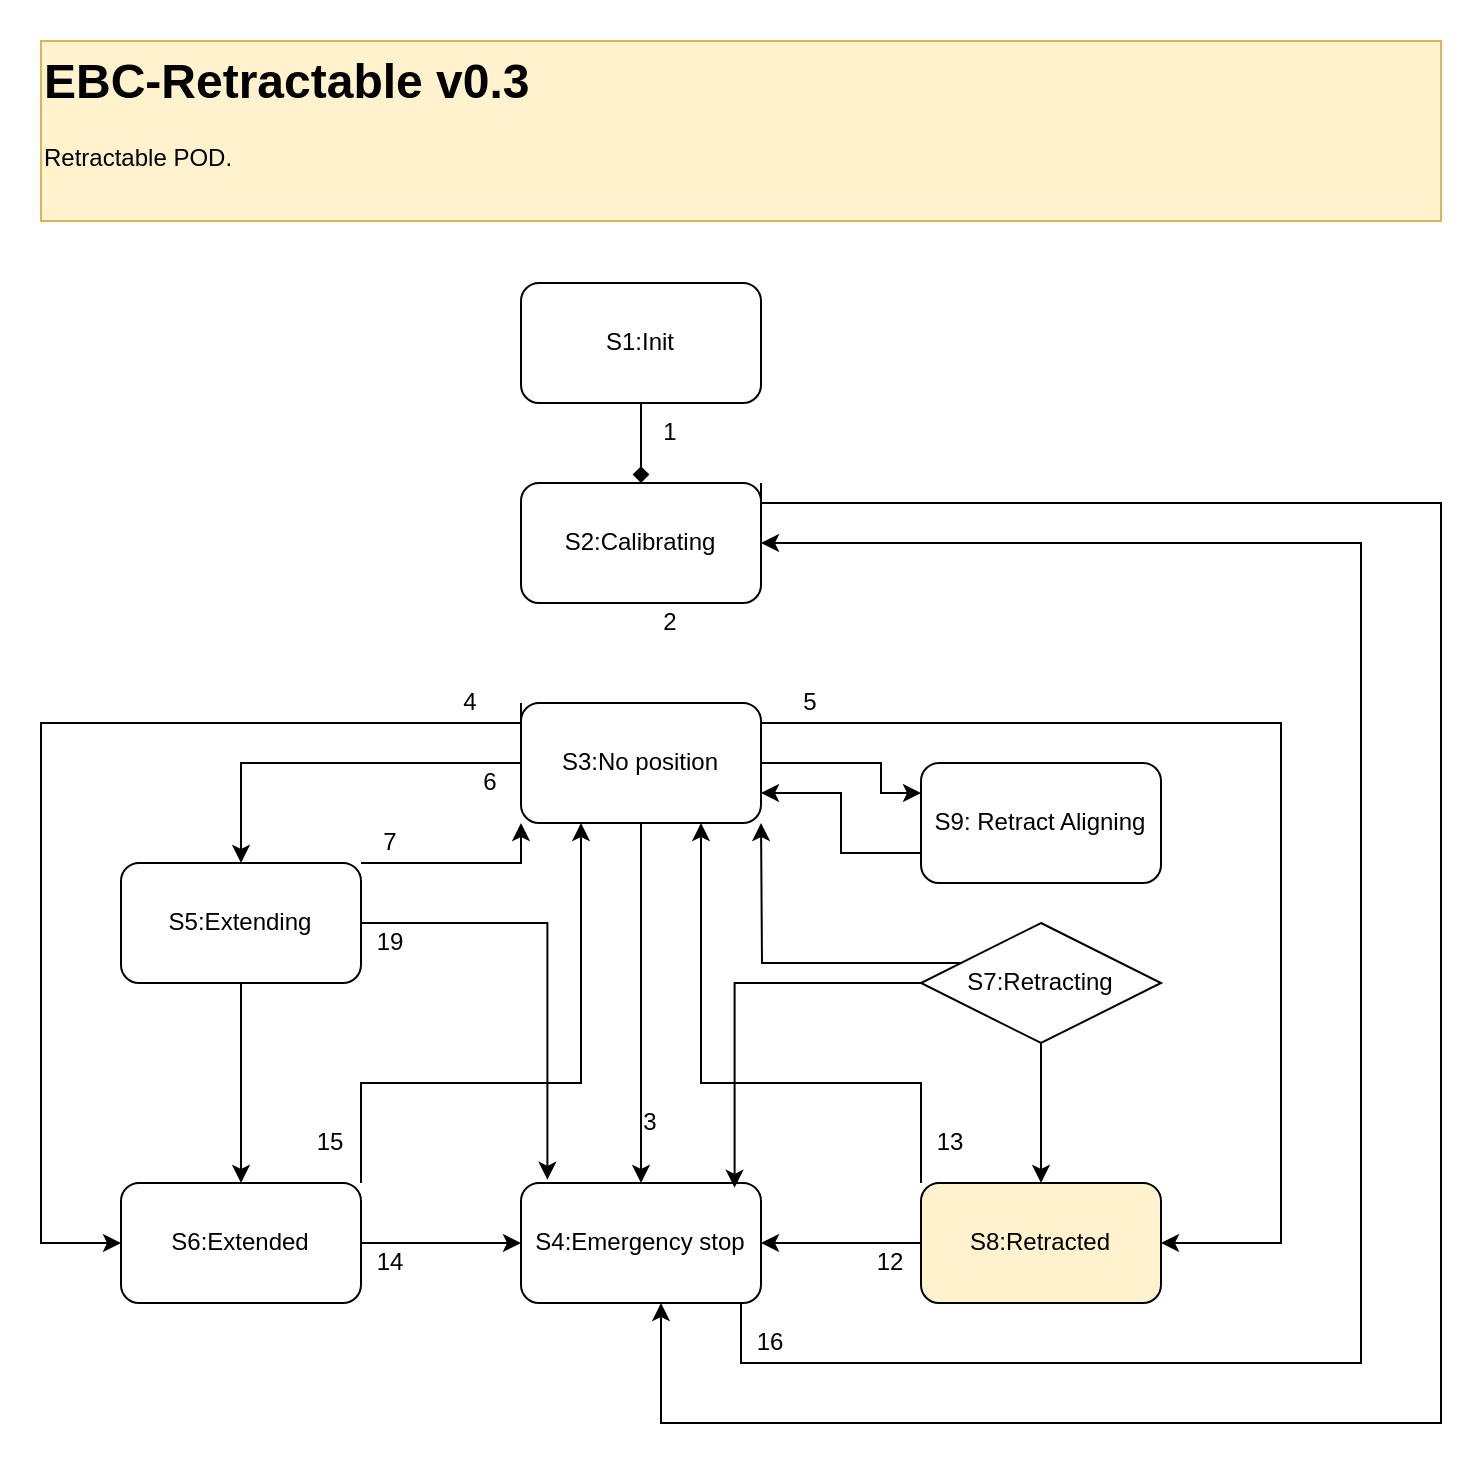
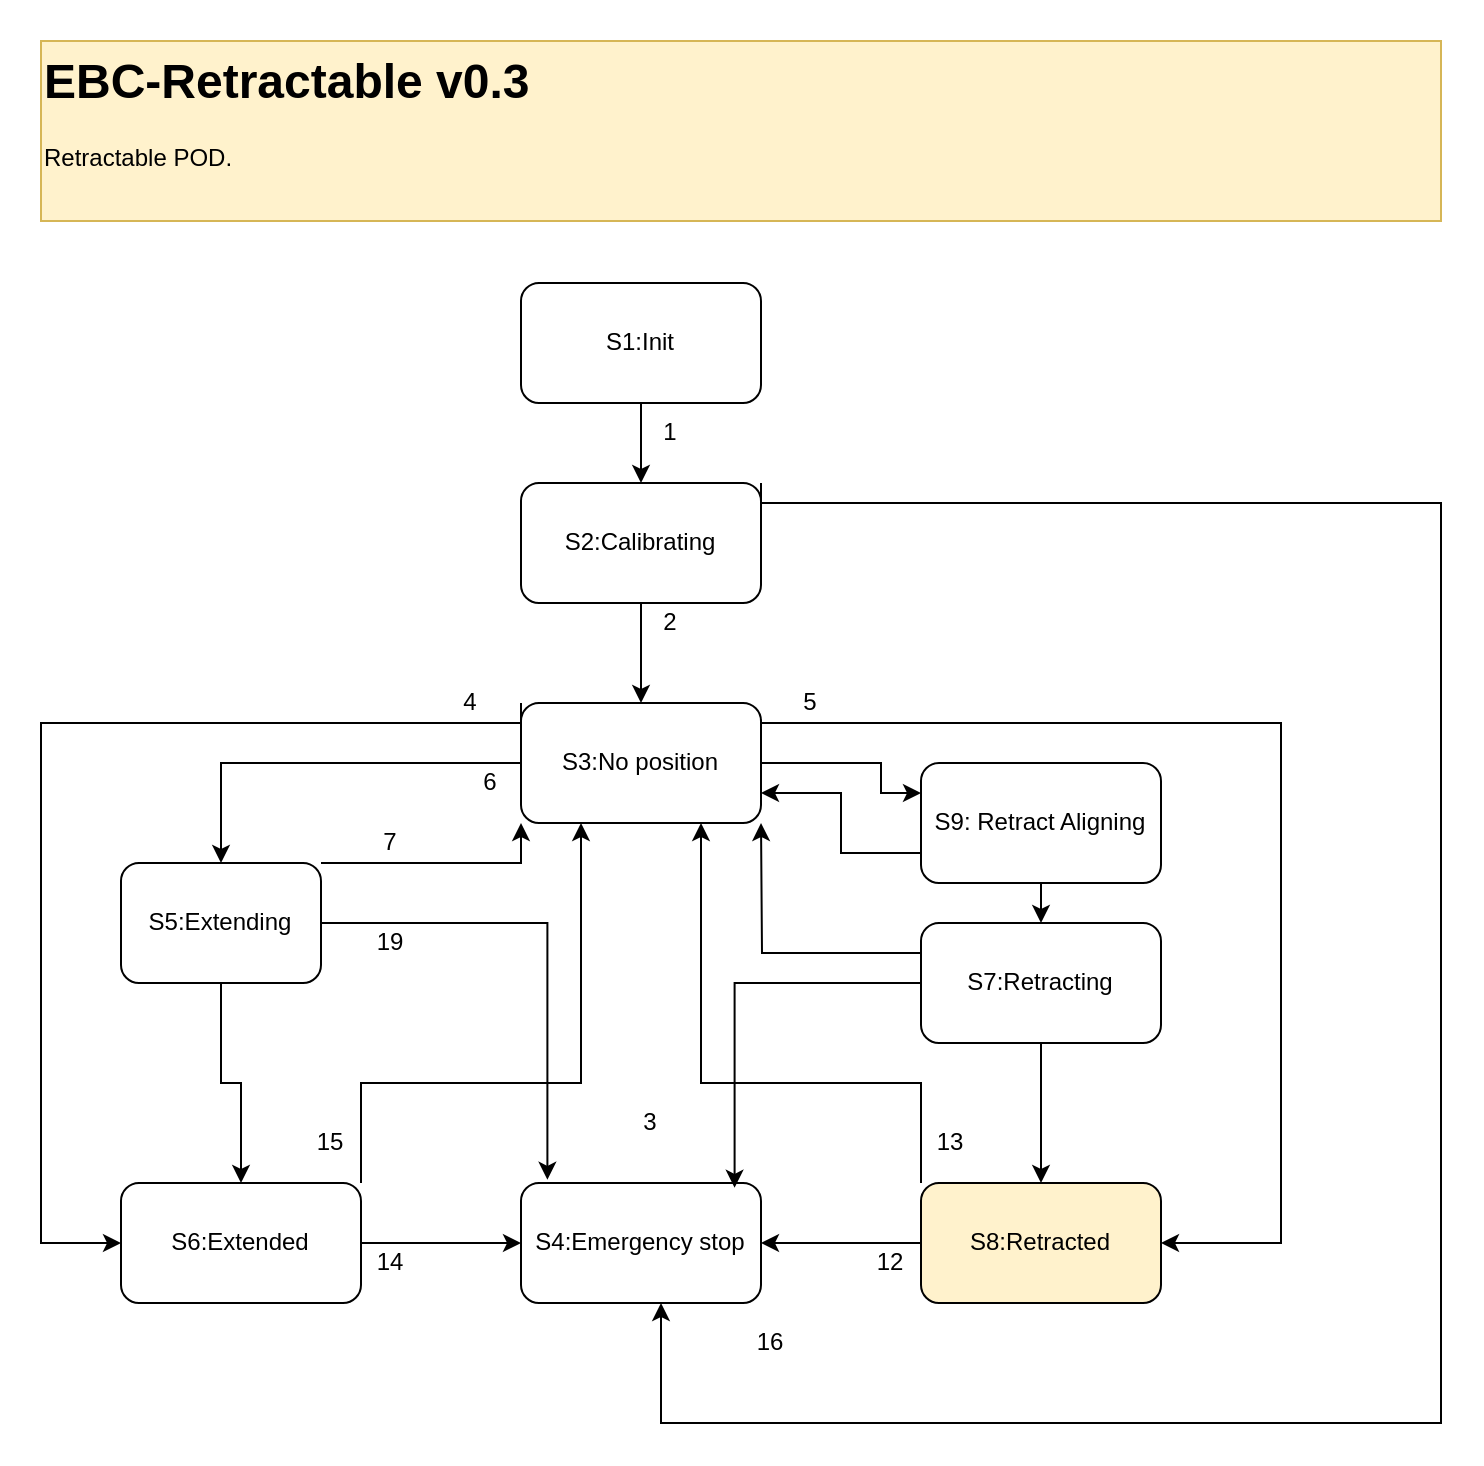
(641, 467) -> (641, 468)
none -> (641, 646)
none -> (1041, 896)
(241, 923) -> (221, 923)
(1041, 983) -> (1041, 983)
(641, 996) -> none
(1361, 1000) -> none
